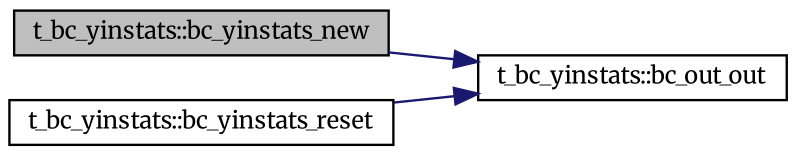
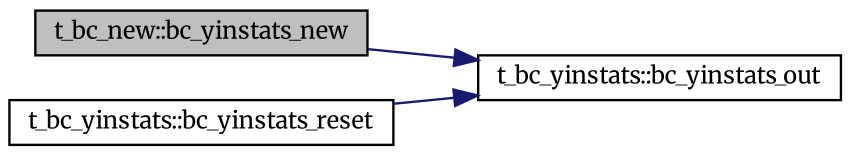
(201, 33) -> (201, 33)
(632, 78) -> (660, 78)
